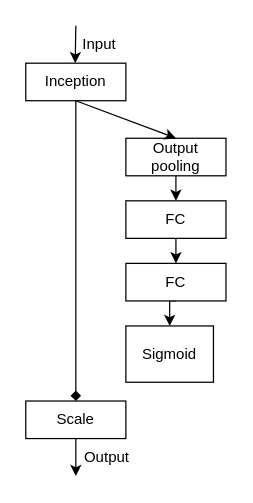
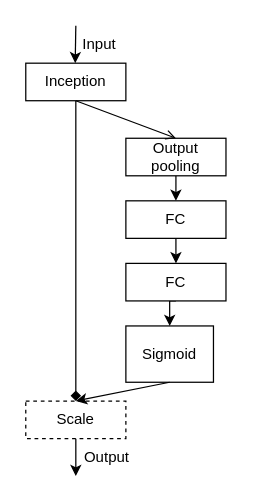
(166, 135) -> (168, 135)
none -> (126, 391)
(76, 419) -> (76, 419)
